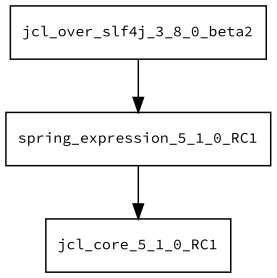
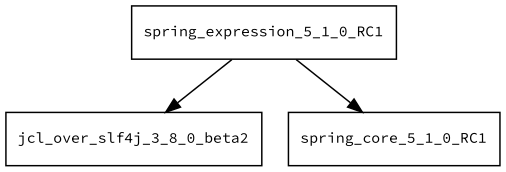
(138, 79) -> (205, 81)
(138, 246) -> (394, 139)
